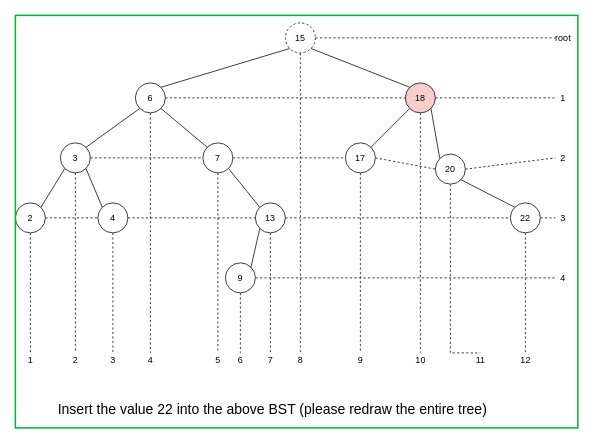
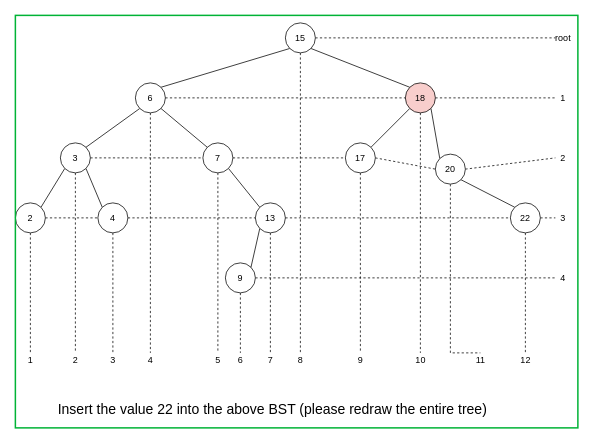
(300, 38) -> (300, 38)
